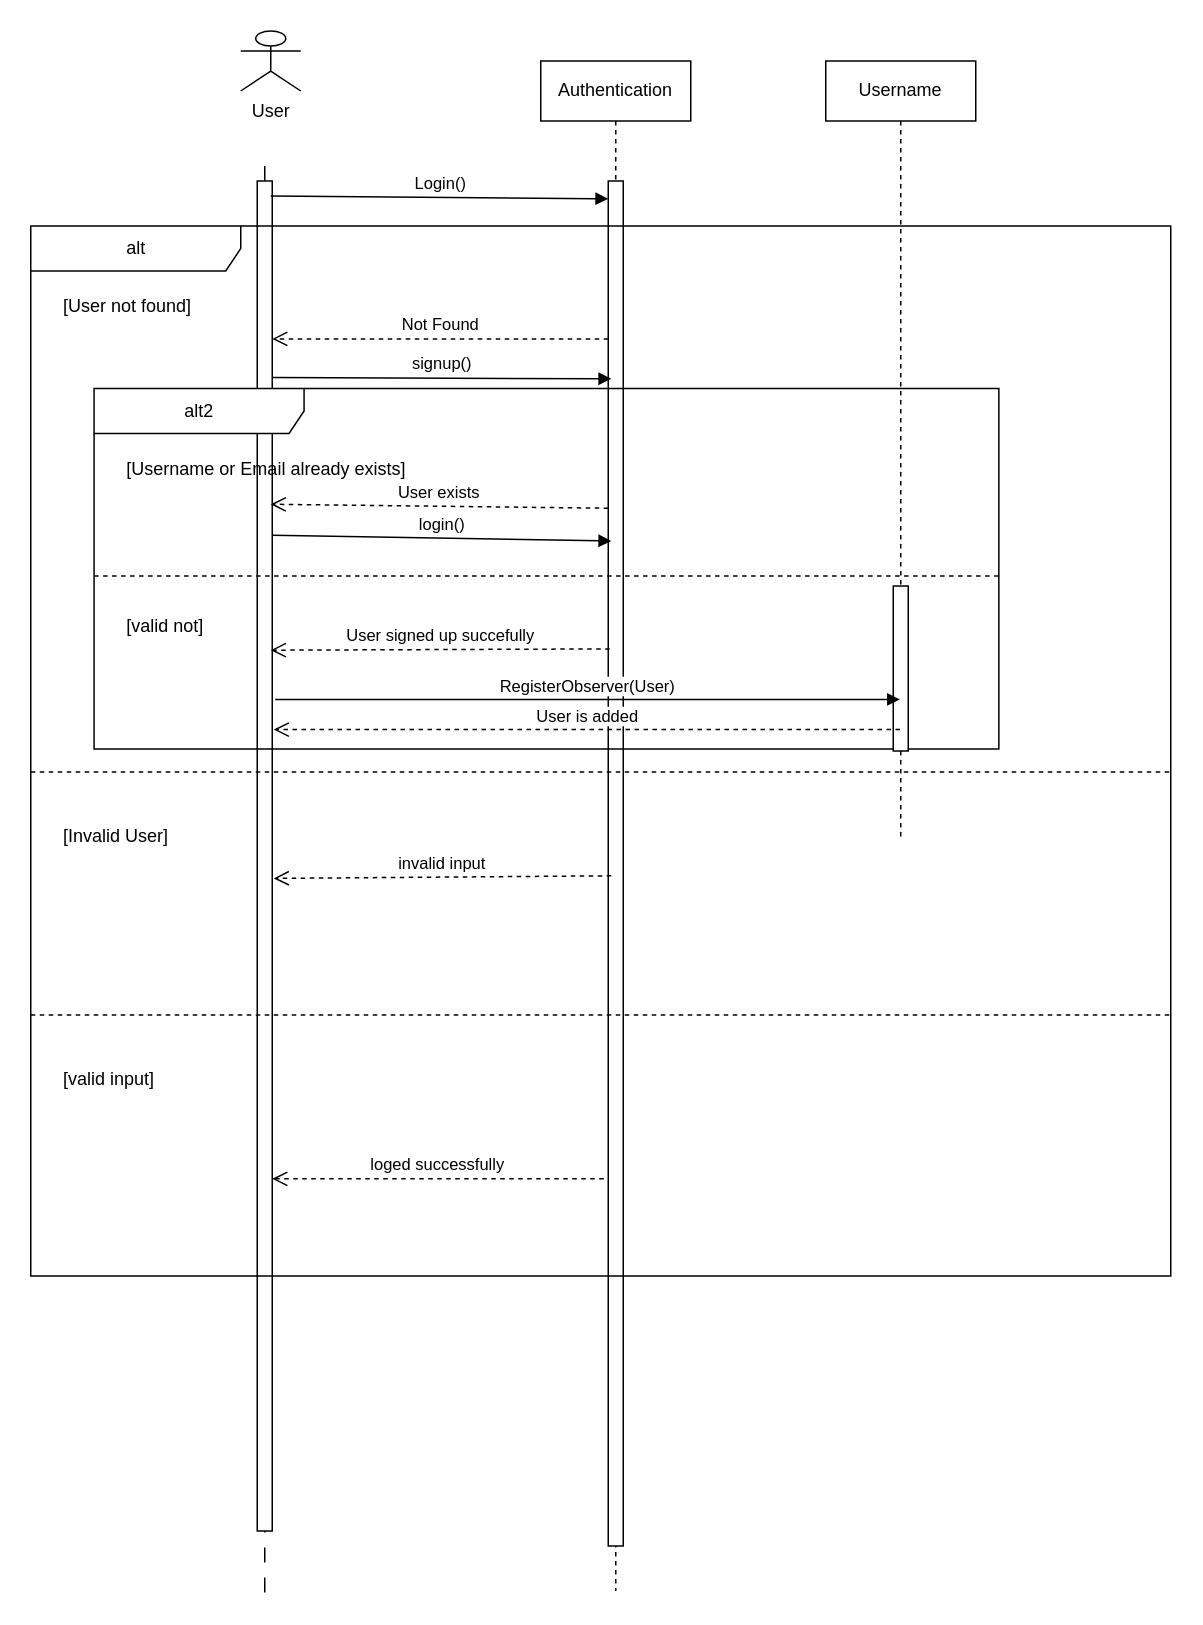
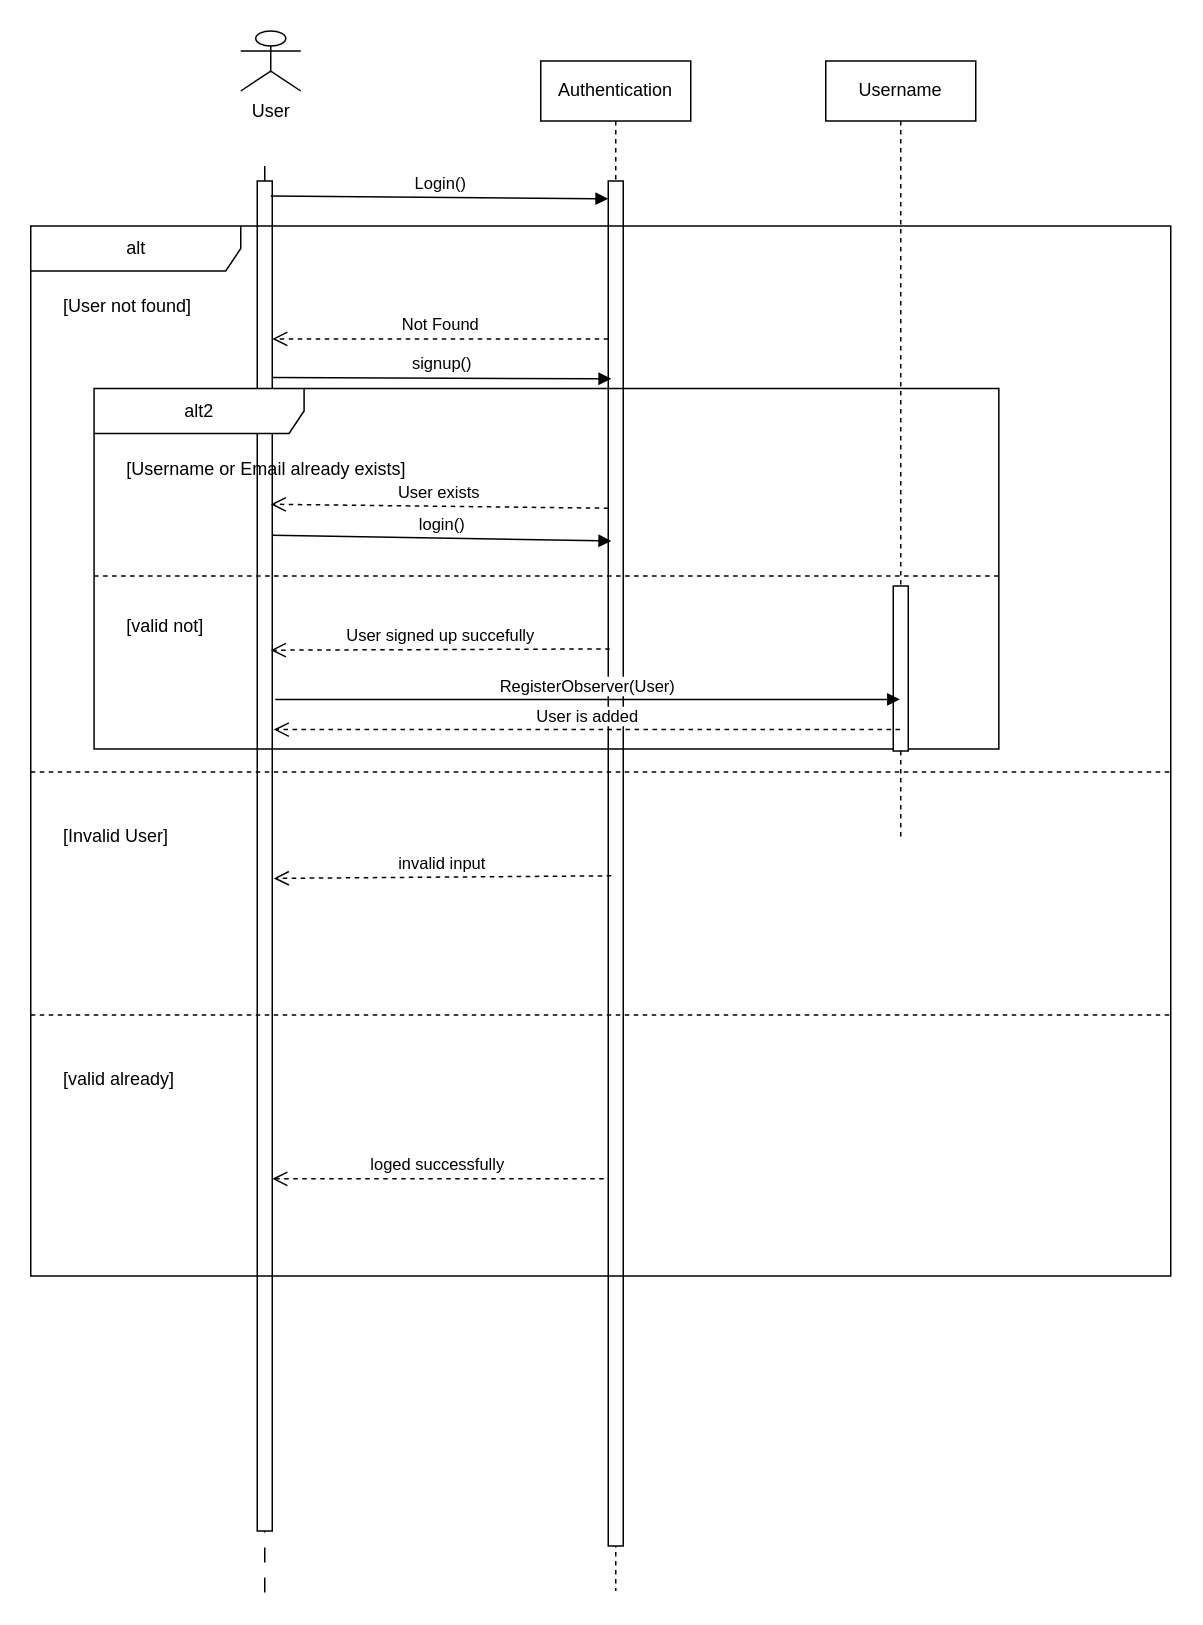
(119, 1078) -> (129, 1078)
